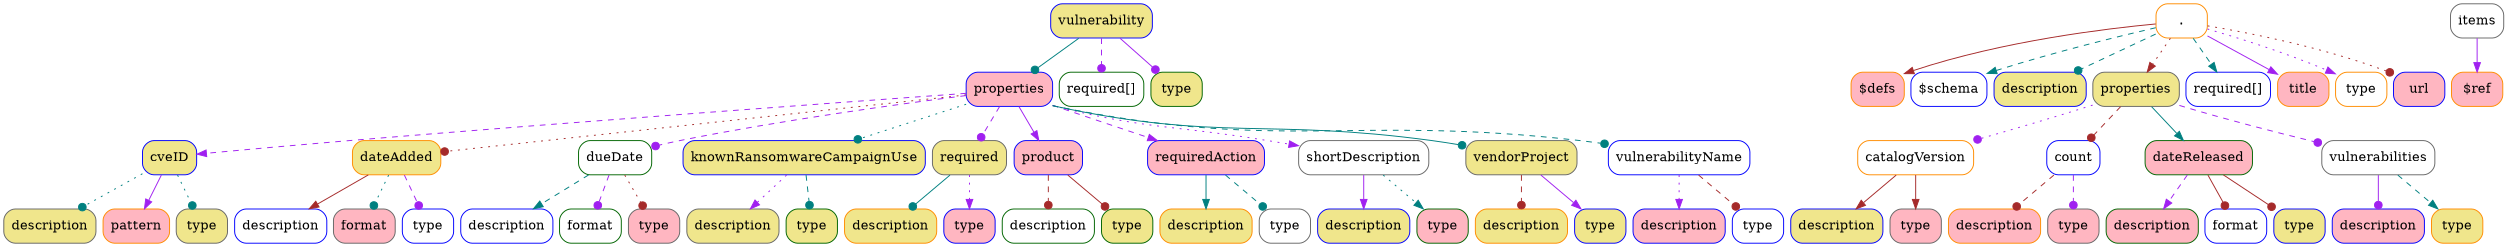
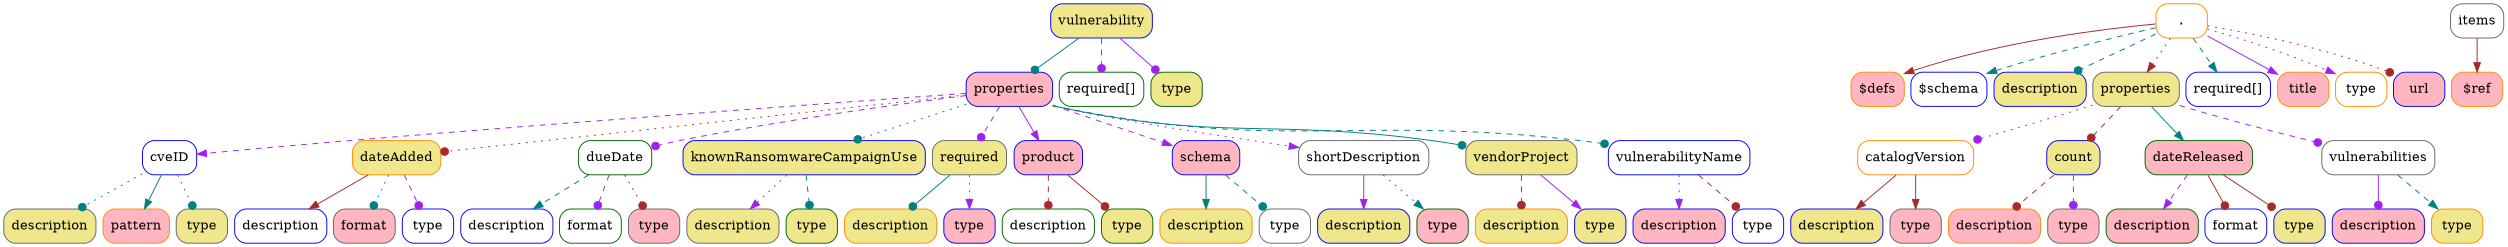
(2477, 50) -> (2477, 50)
(170, 158) -> (170, 158)
(1206, 158) -> (1206, 158)
(2073, 158) -> (2073, 158)
(155, 188) -> (155, 188)
